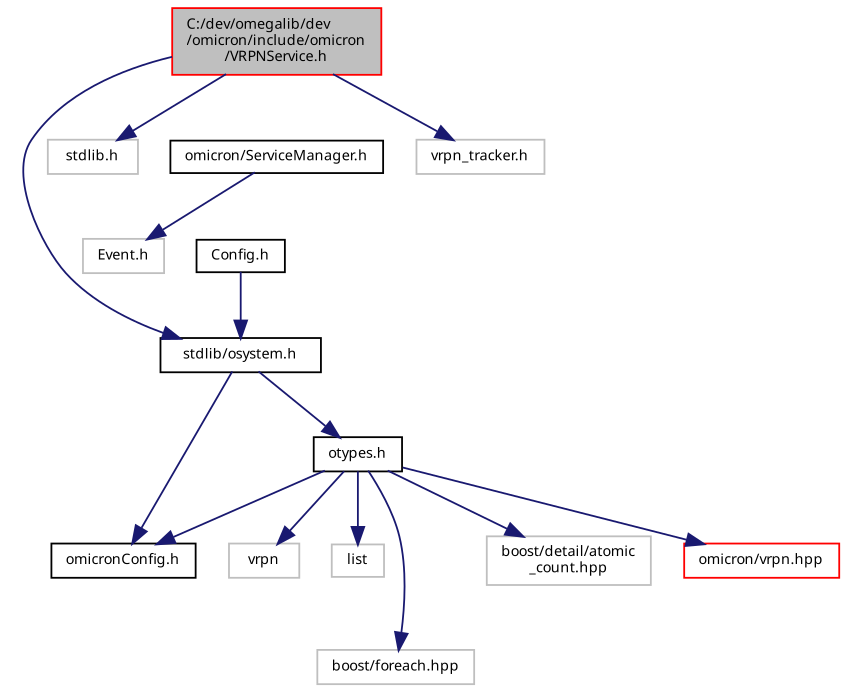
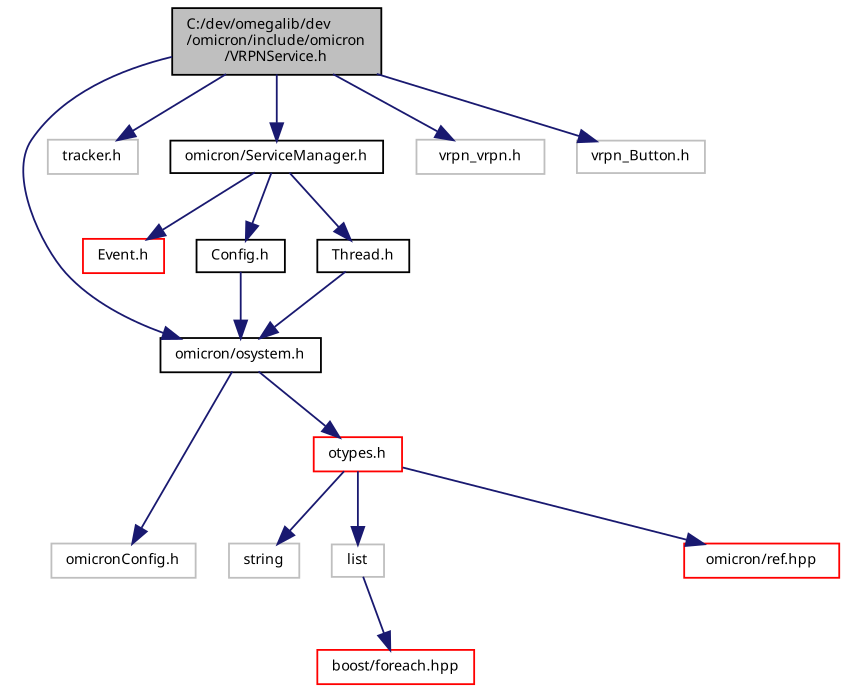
(277, 41) -> (277, 41)
none -> (277, 99)
(93, 157) -> (93, 157)
(480, 157) -> (480, 157)
none -> (641, 157)
none -> (262, 198)
(124, 256) -> (124, 256)
none -> (363, 256)
(241, 355) -> (241, 355)
(358, 454) -> (358, 454)
(249, 504) -> none
(402, 548) -> (374, 605)
(124, 561) -> (124, 561)
(264, 561) -> (264, 561)
(569, 561) -> none
(762, 561) -> (762, 561)
(396, 667) -> (396, 667)
